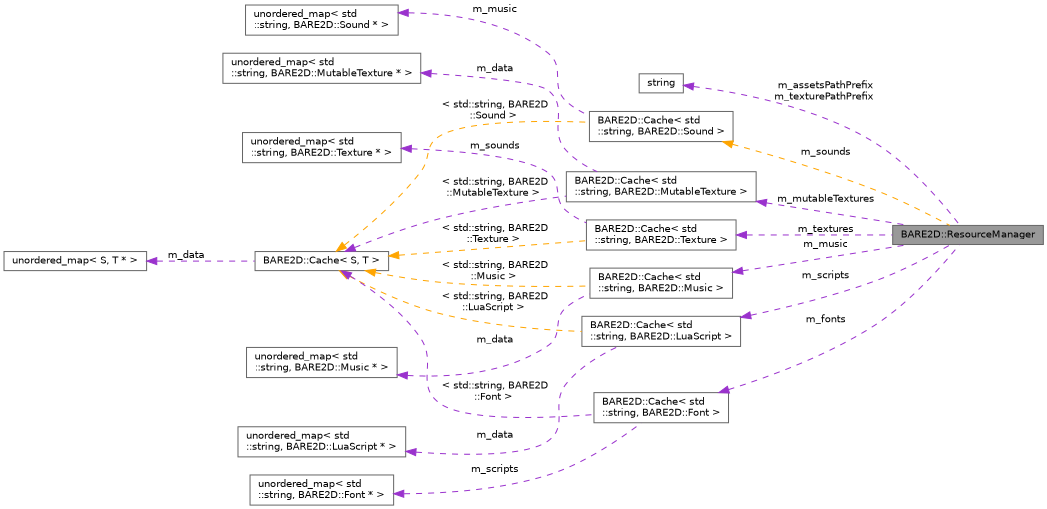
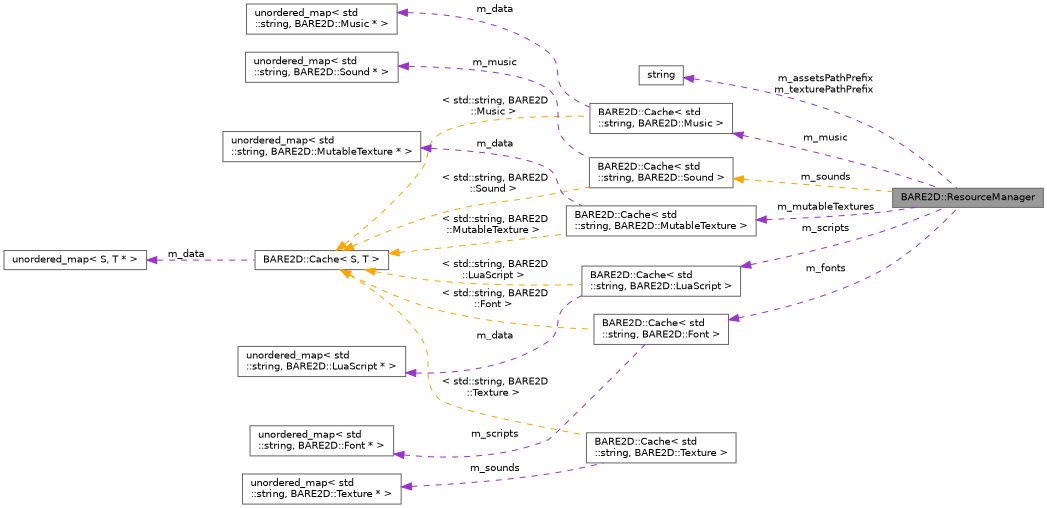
(459, 214) -> (483, 244)
(820, 235) -> none
(437, 400) -> (468, 317)
